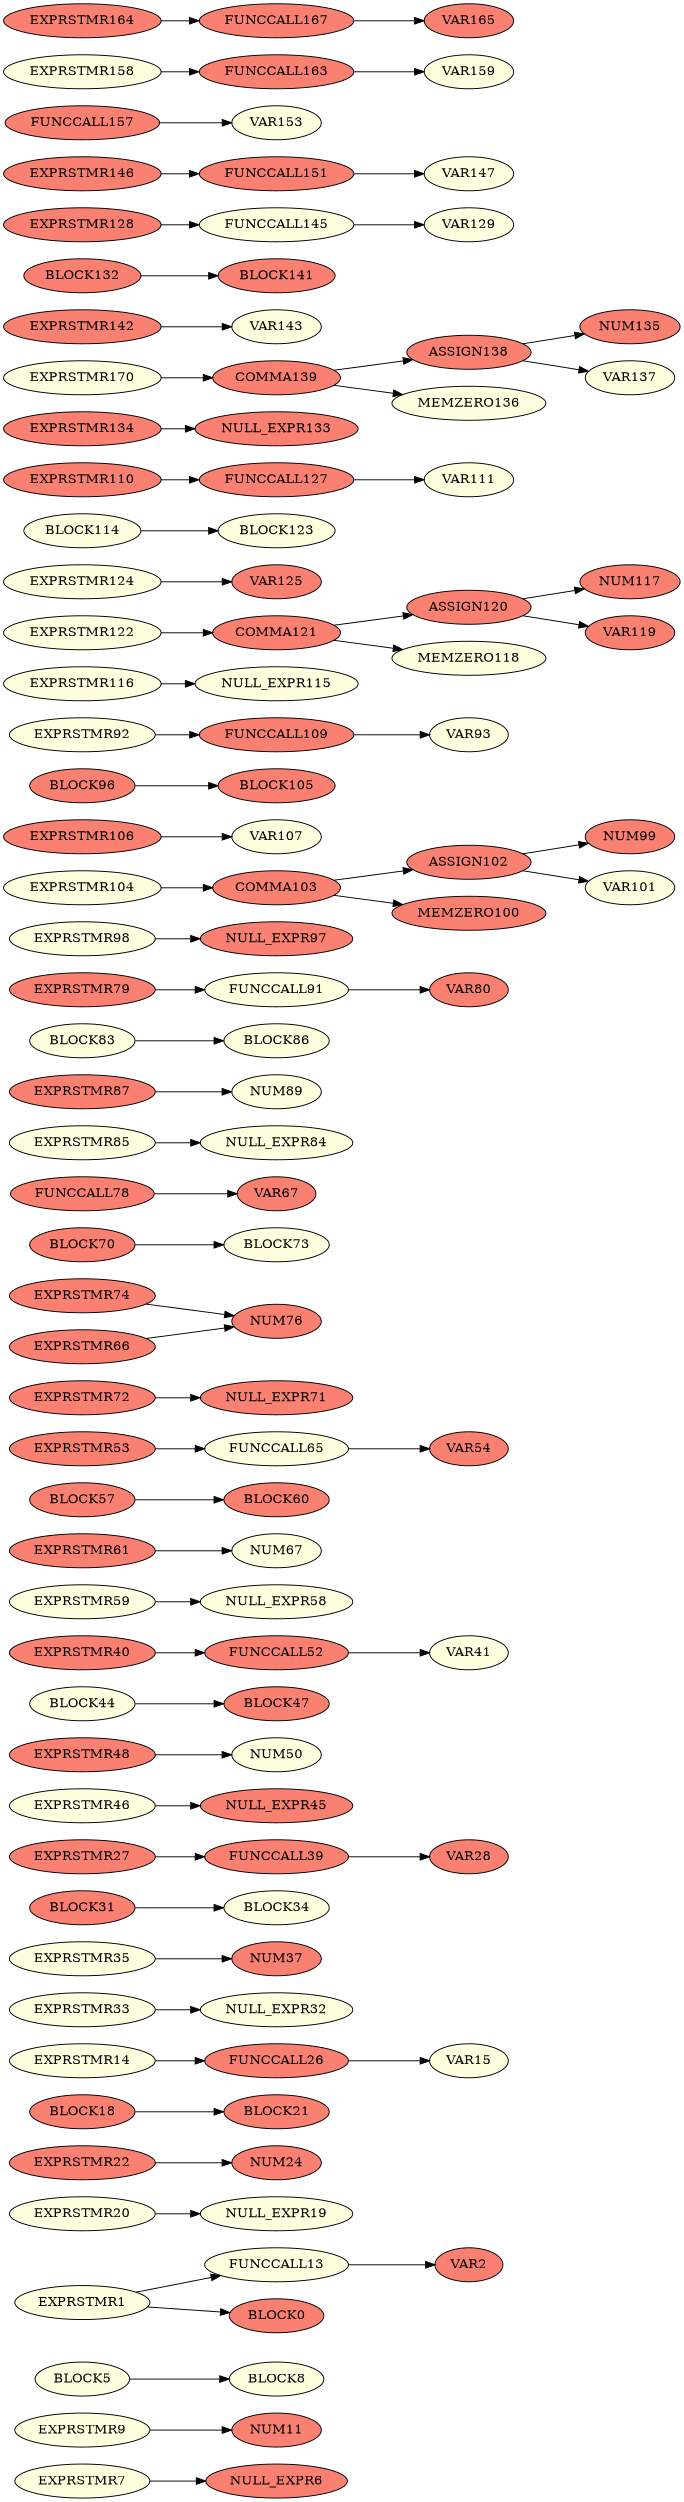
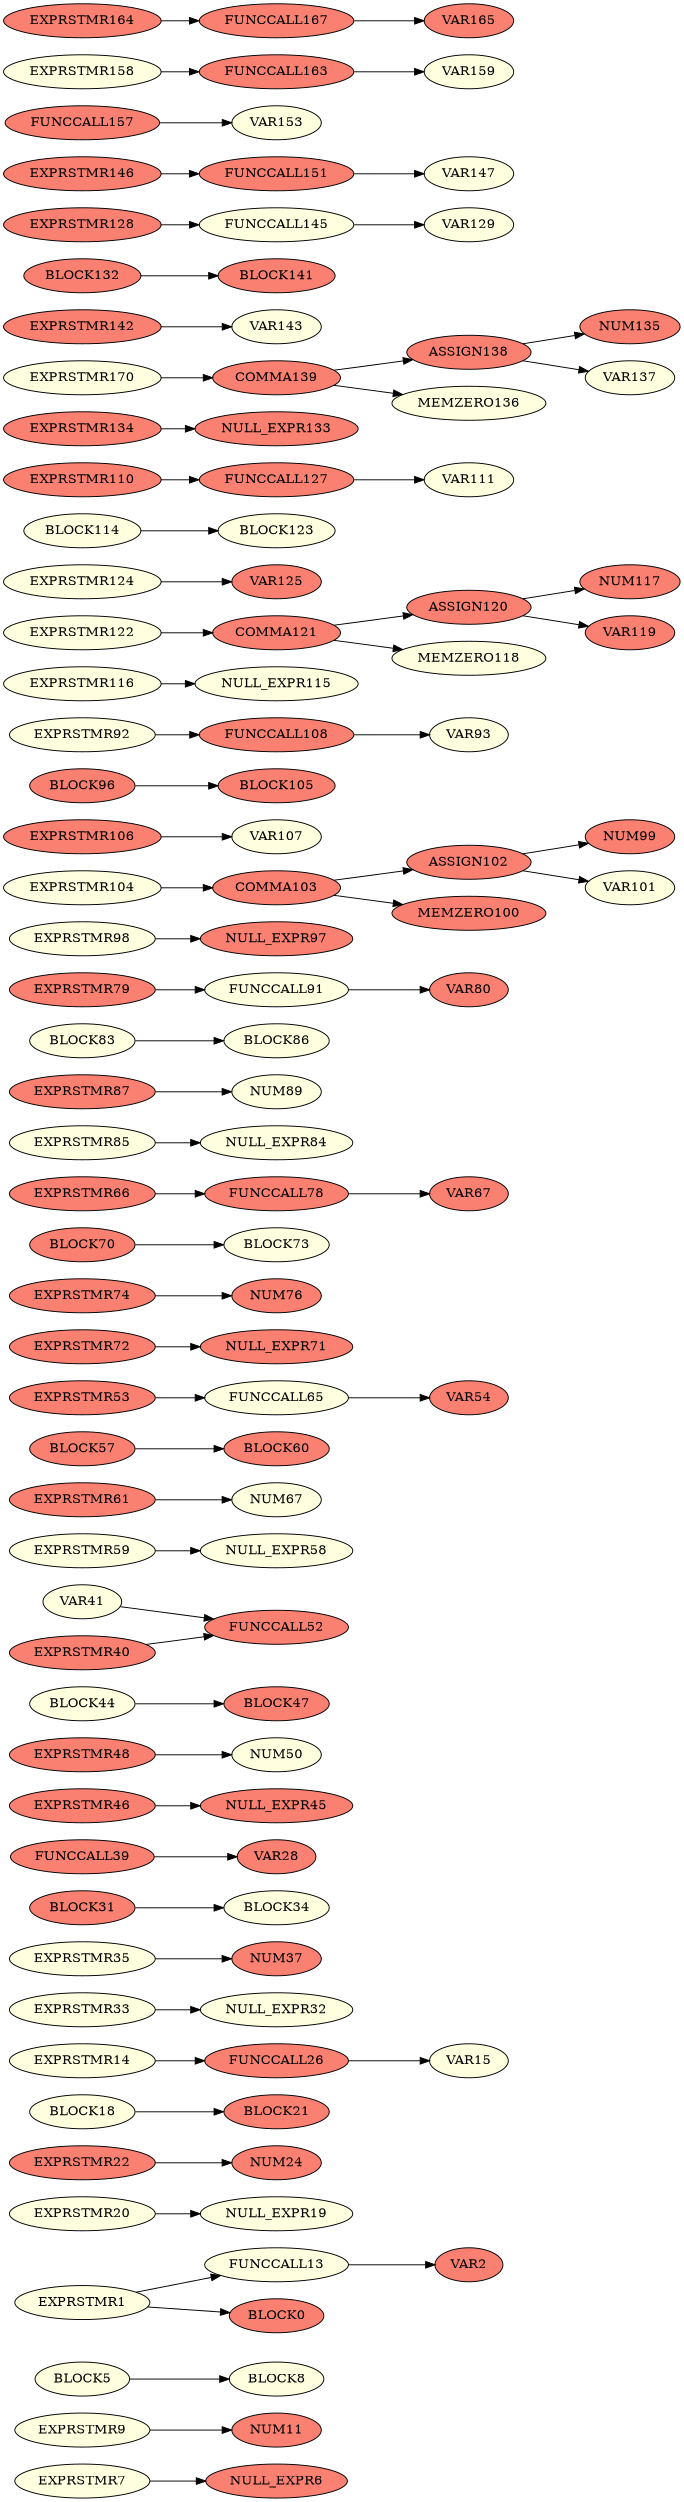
(277, 735) -> (277, 735)
(185, 1333) -> (175, 1194)
(384, 1653) -> (162, 1612)
(82, 1806) -> (82, 1806)
(82, 1857) -> none
(82, 2112) -> (82, 2112)
